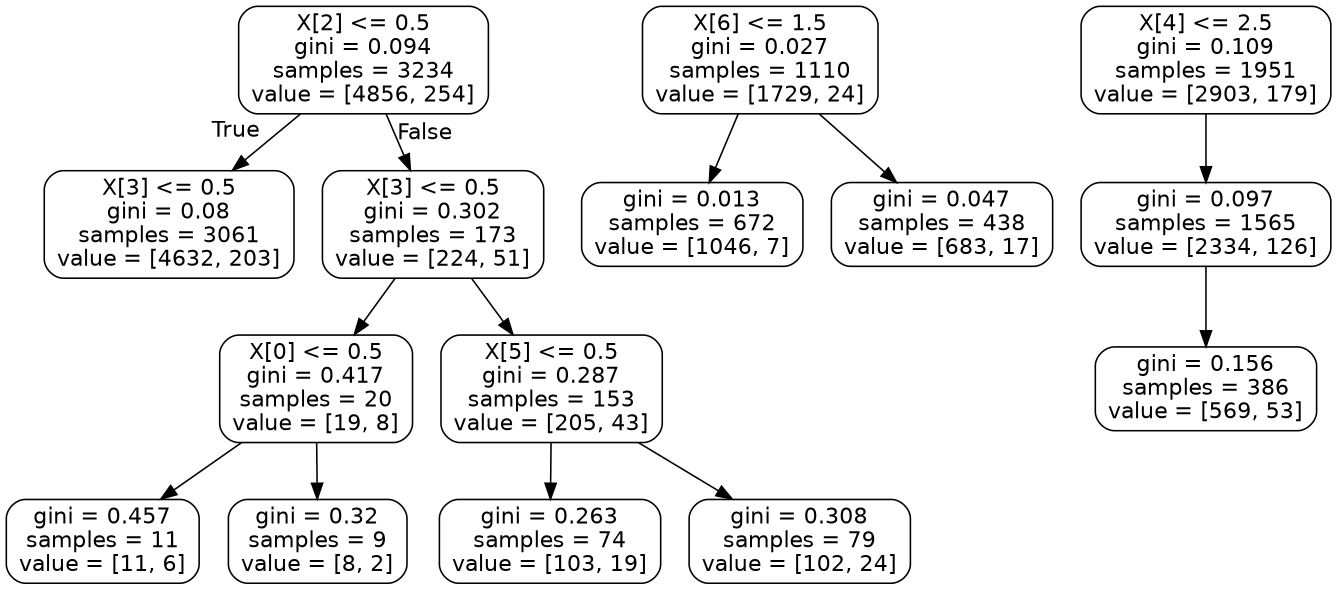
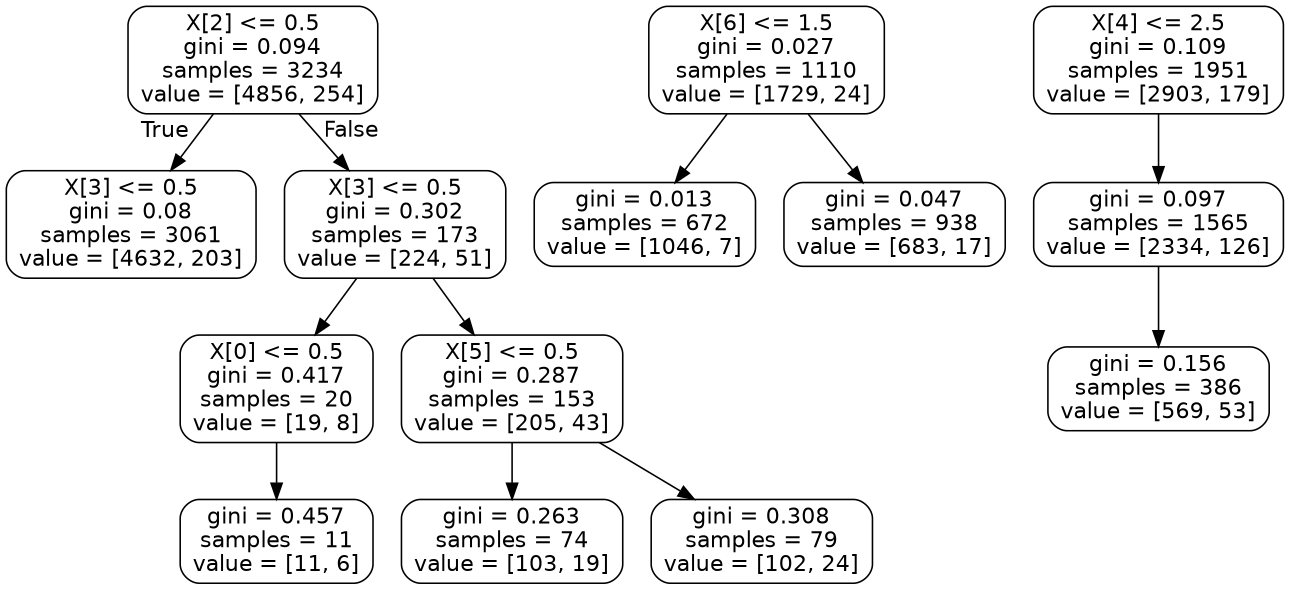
(942, 224) -> (895, 224)
(318, 541) -> none
